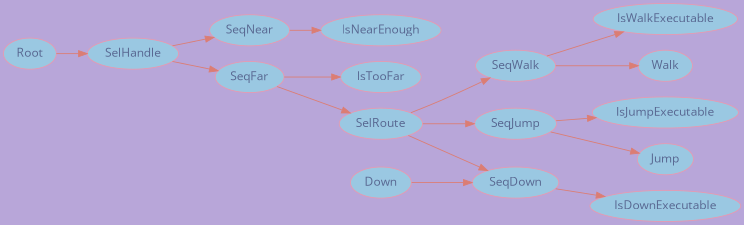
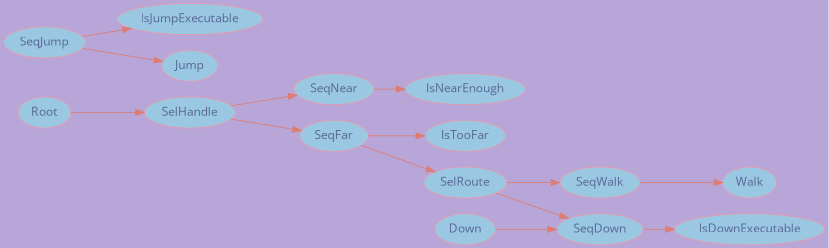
(665, 19) -> none
(444, 124) -> none
